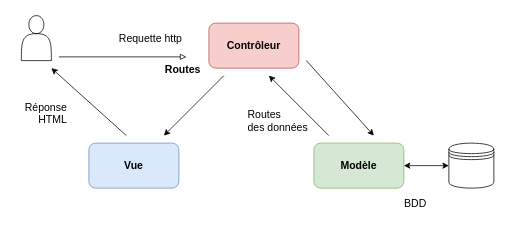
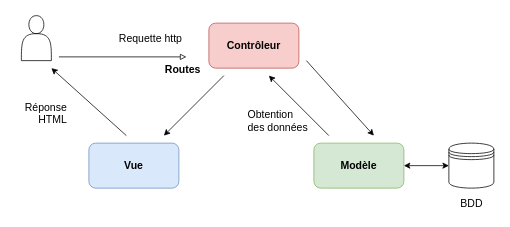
(279, 120) -> (279, 120)
(415, 203) -> (471, 203)
